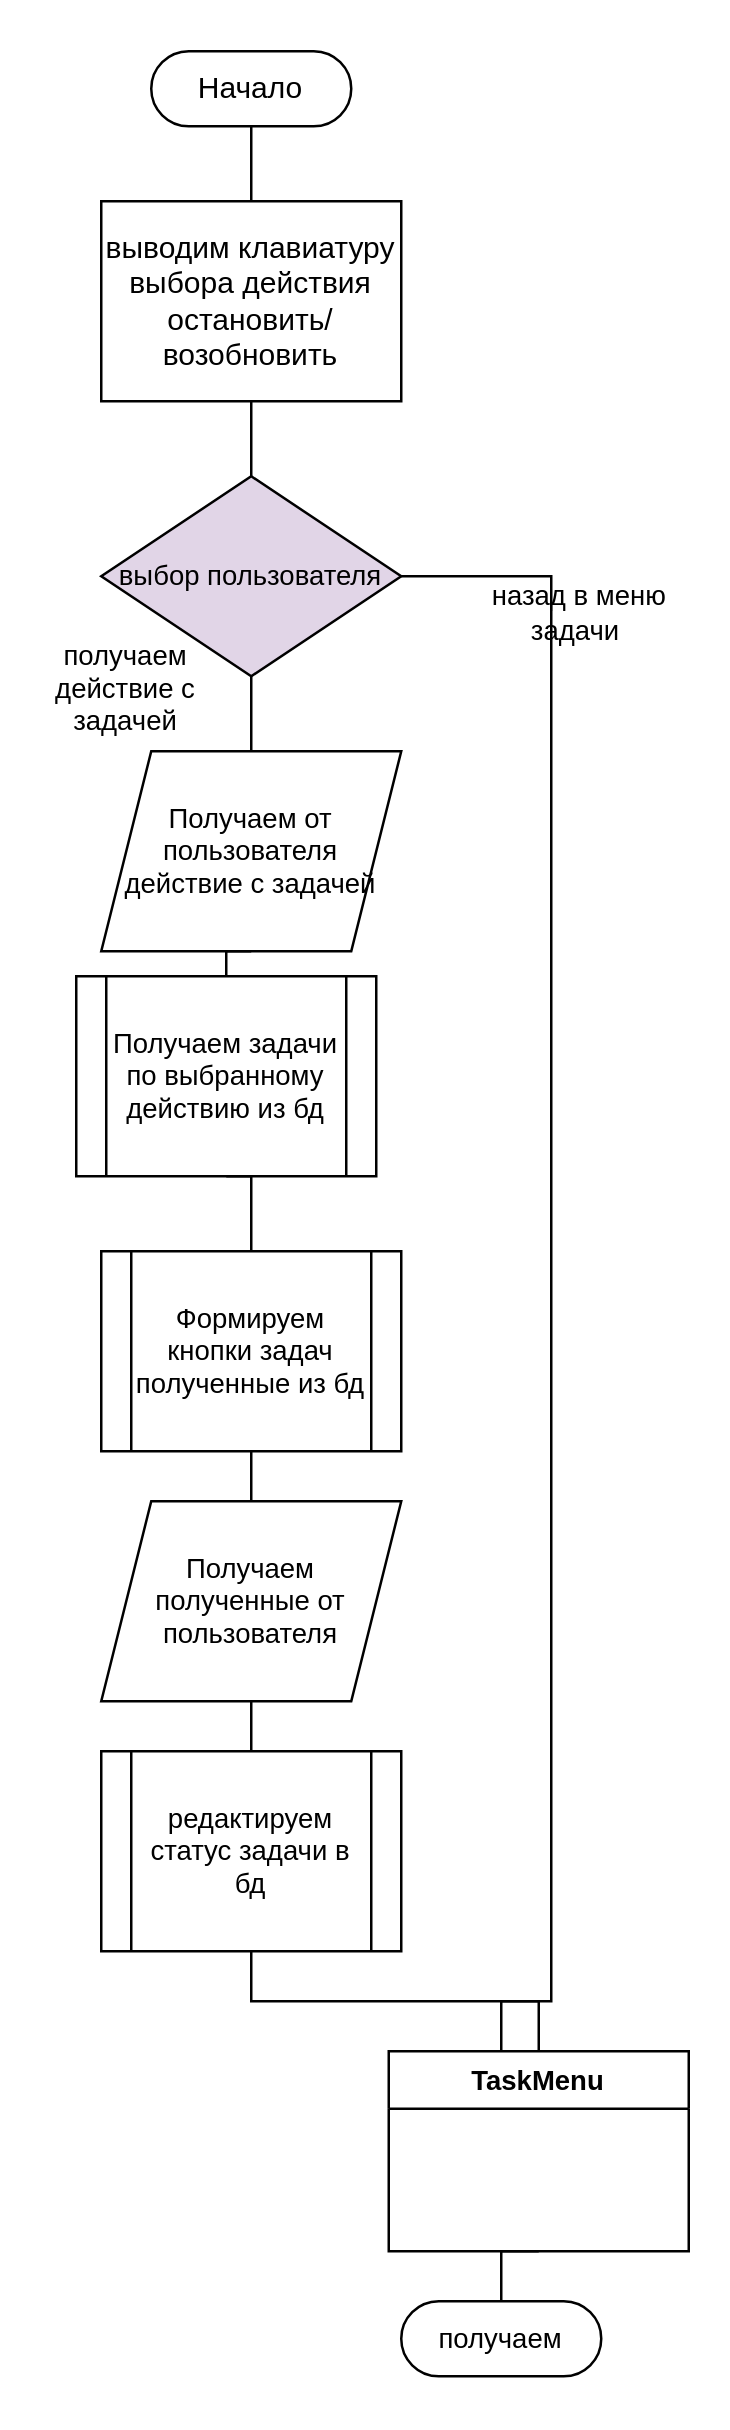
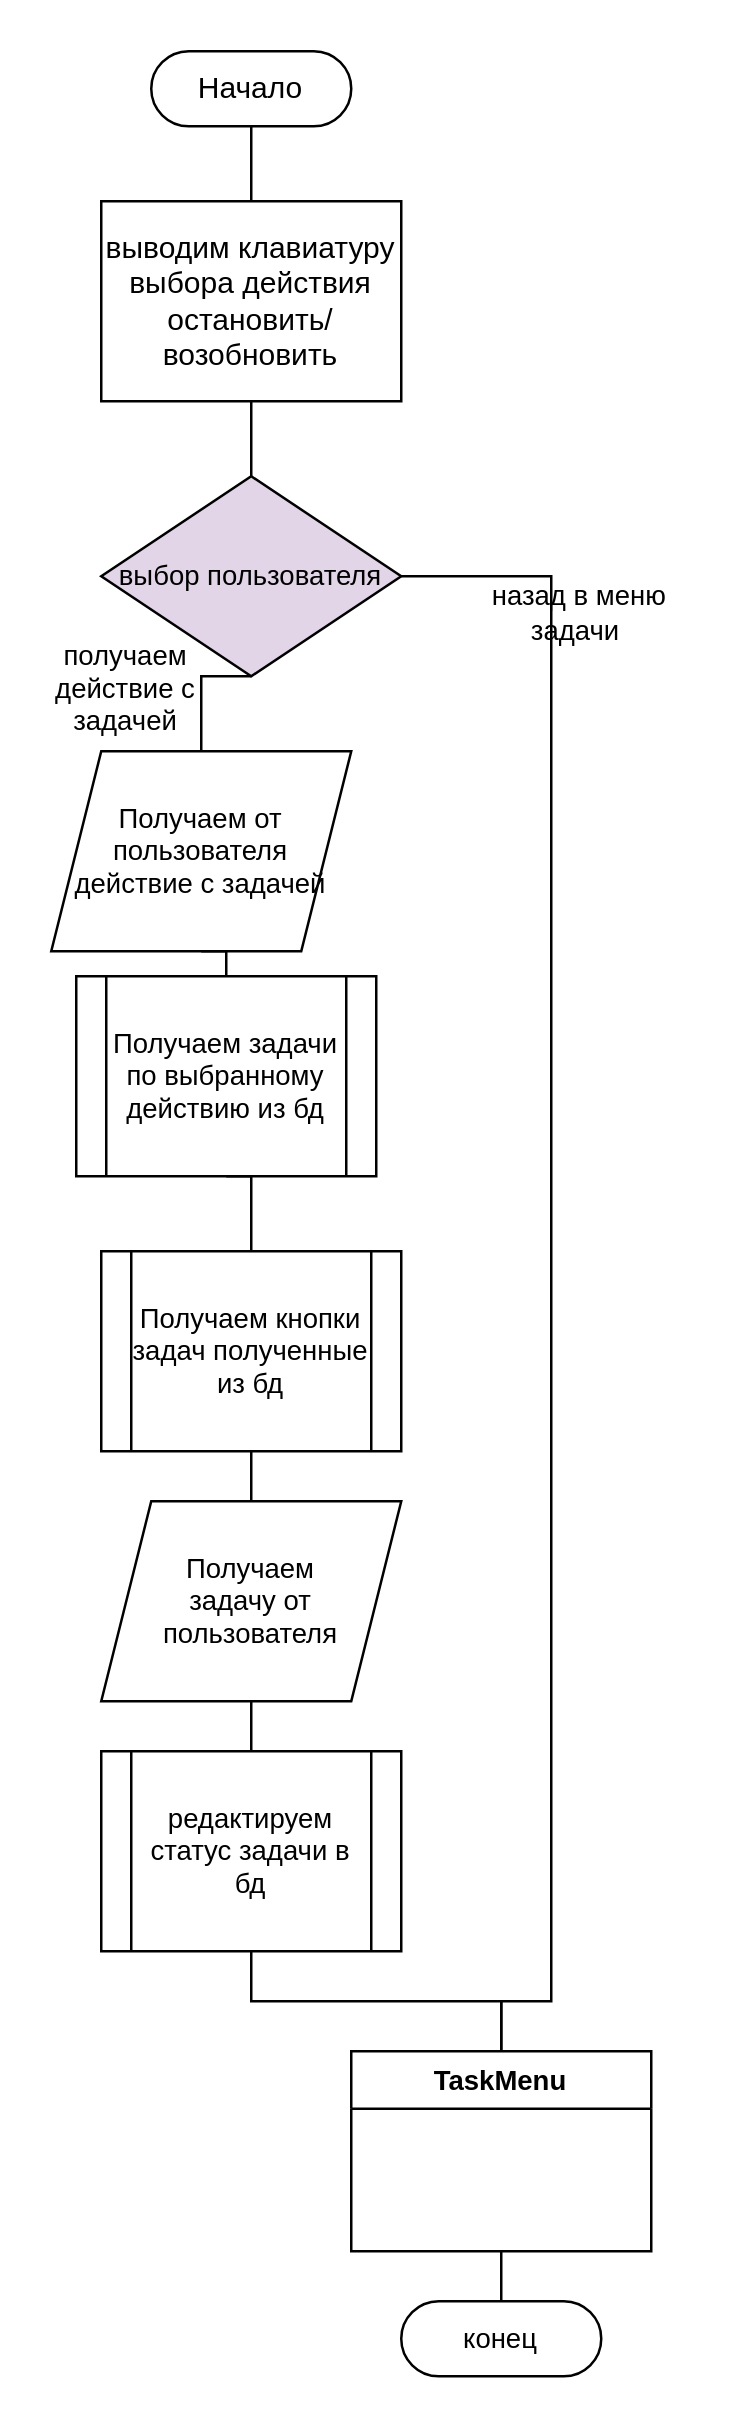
(251, 851) -> (201, 851)
(251, 1351) -> (251, 1351)
(251, 1601) -> (251, 1601)
(539, 2151) -> (501, 2151)
(501, 2339) -> (501, 2339)
